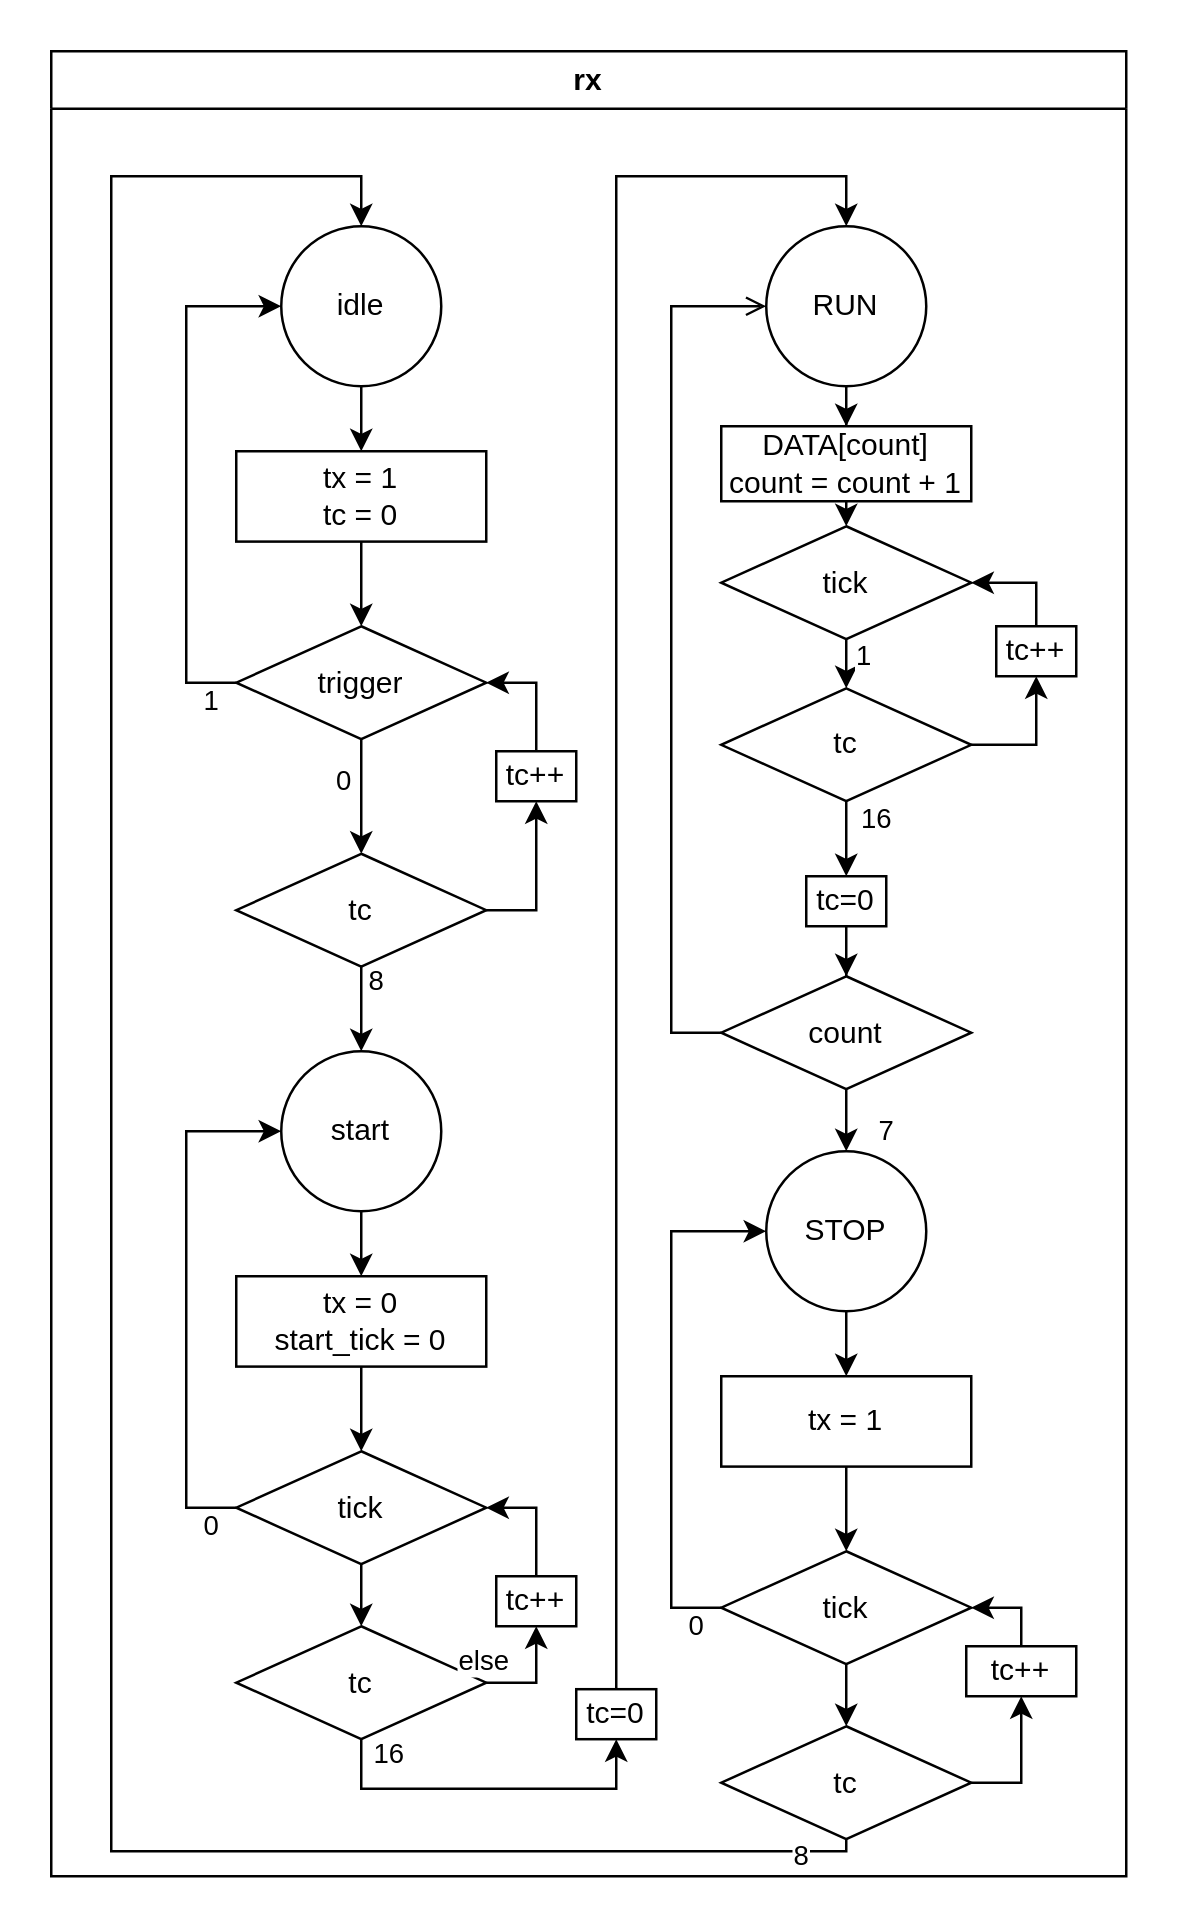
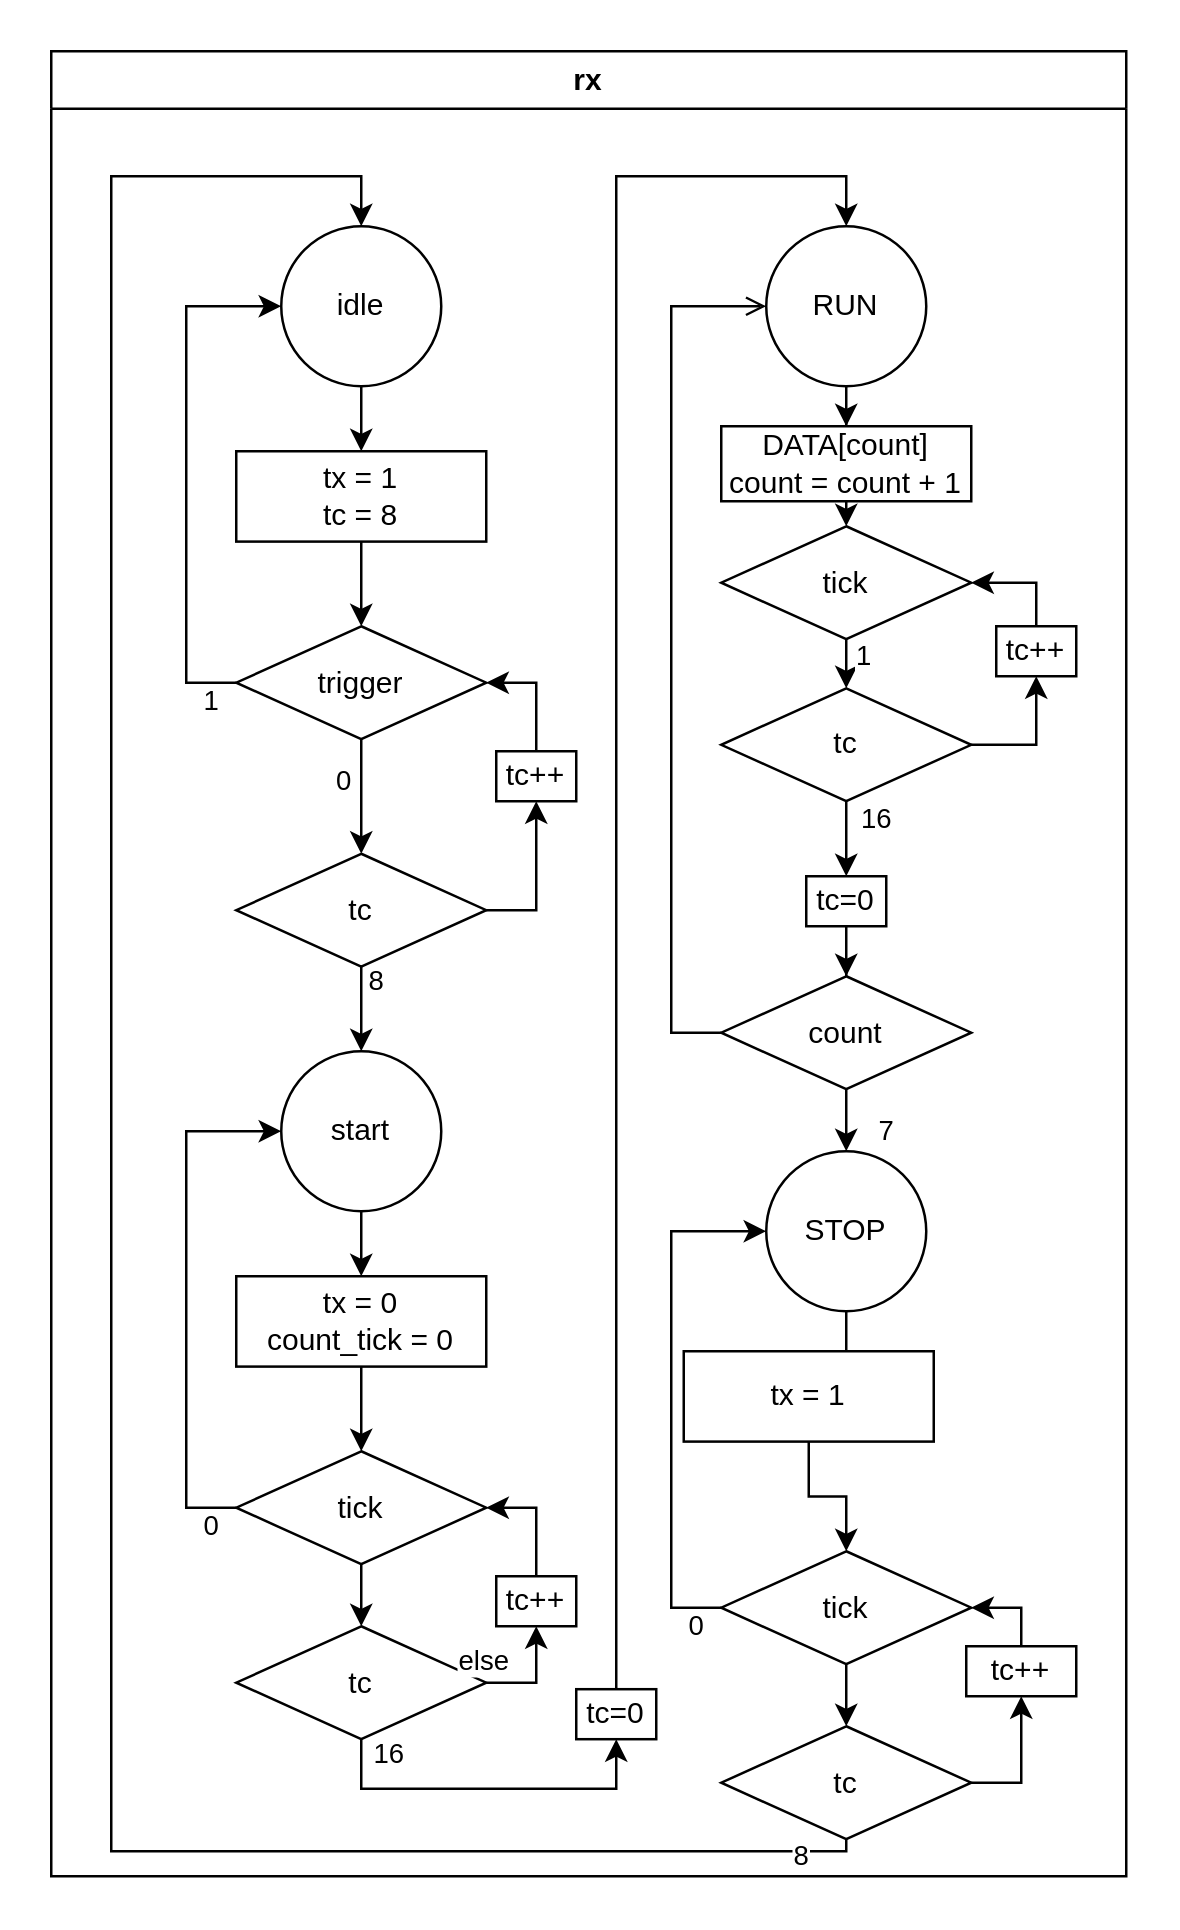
(361, 496) -> (361, 496)
(361, 1321) -> (361, 1321)
(846, 1421) -> (809, 1396)
